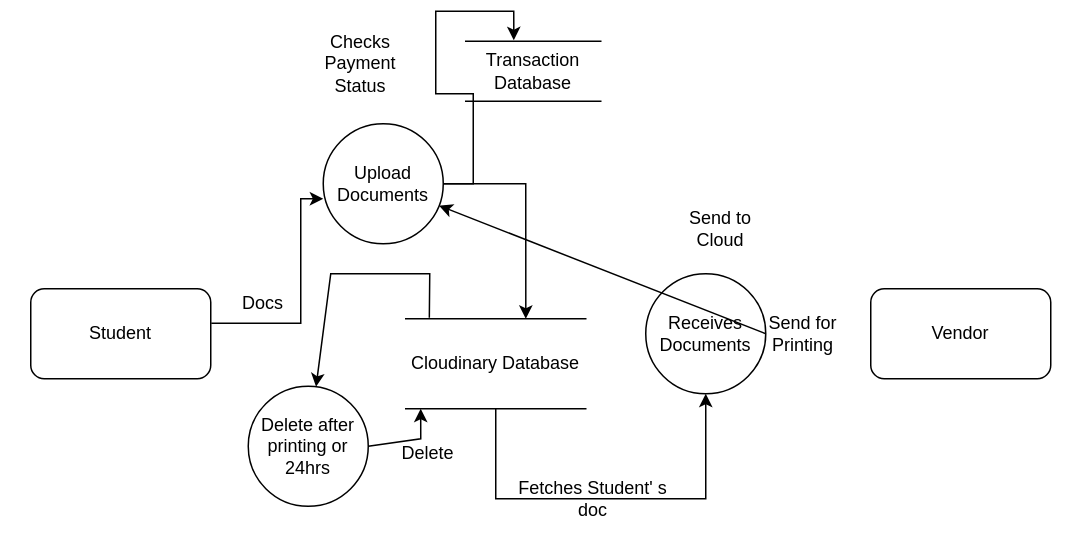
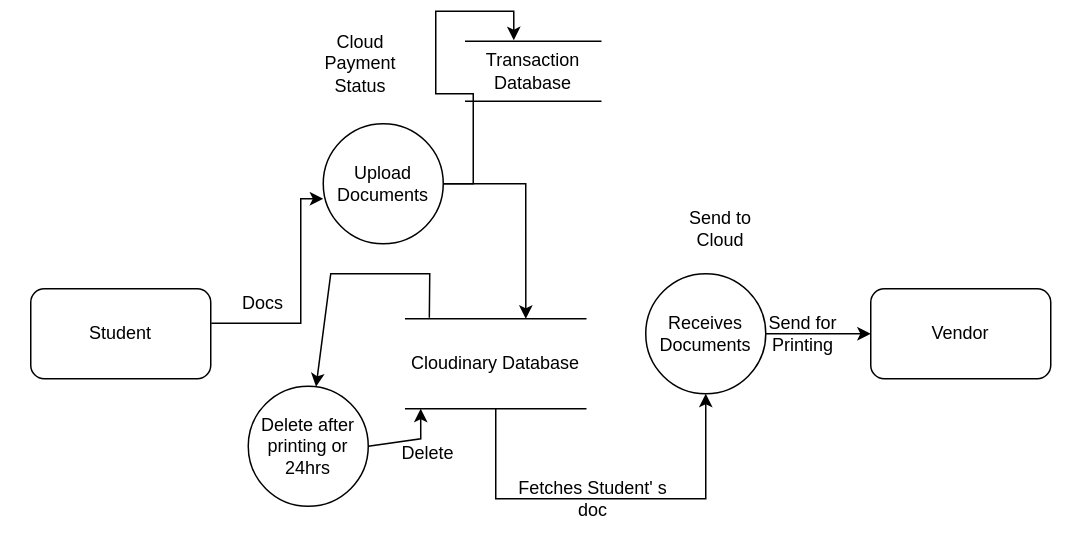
(361, 64) -> (361, 64)
(607, 272) -> (813, 334)
